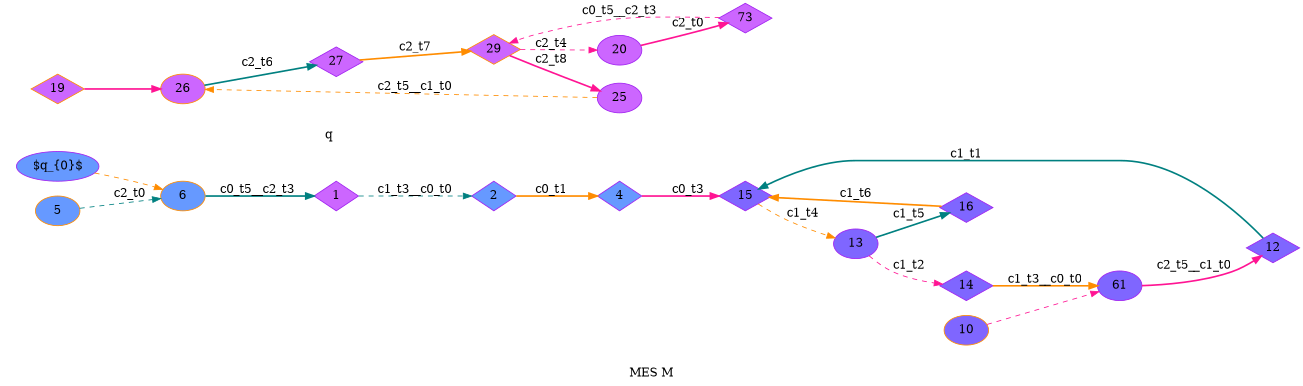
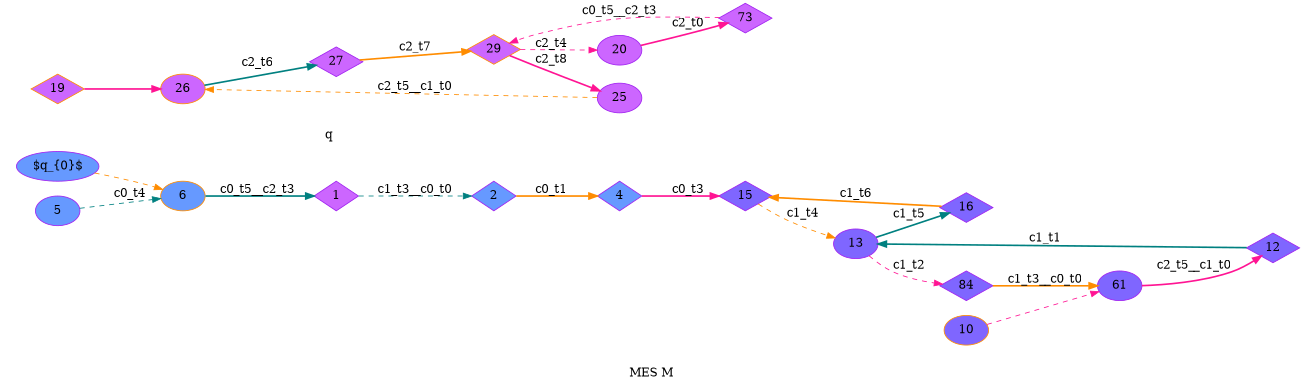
(1025, 161) -> (1067, 246)
(130, 194) -> (130, 194)
(58, 211) -> (58, 211)
(966, 286) -> (966, 286)
